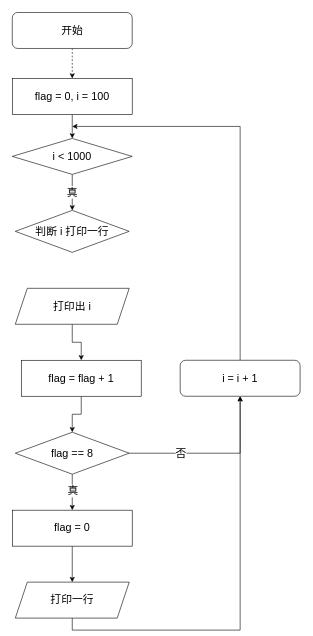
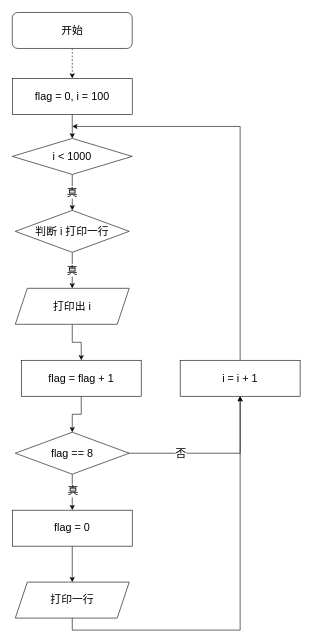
none -> (72, 273)
(240, 378) -> (240, 378)
